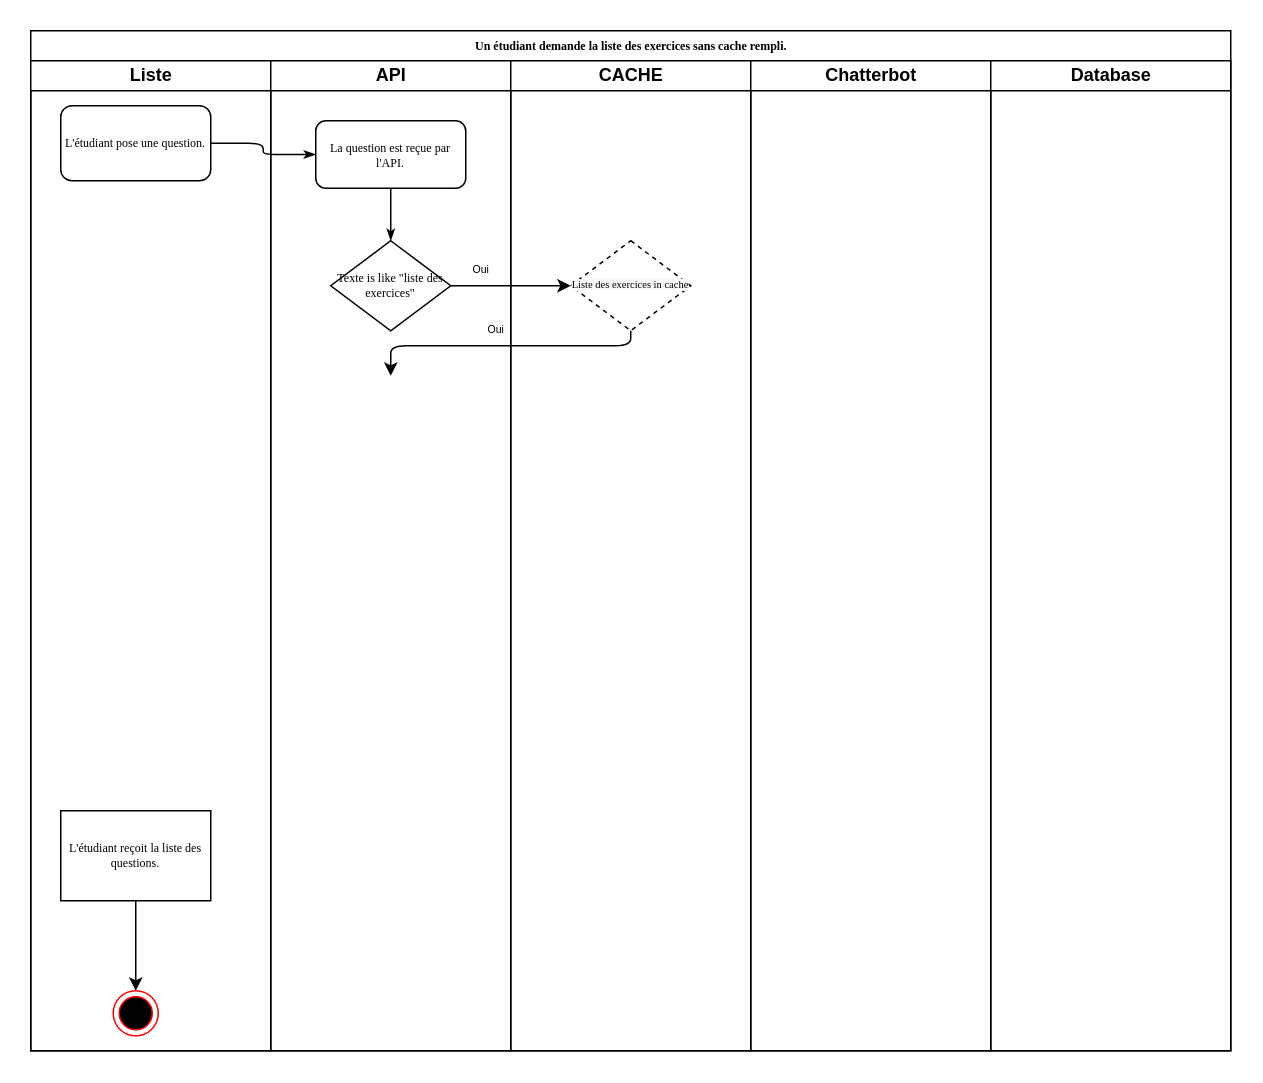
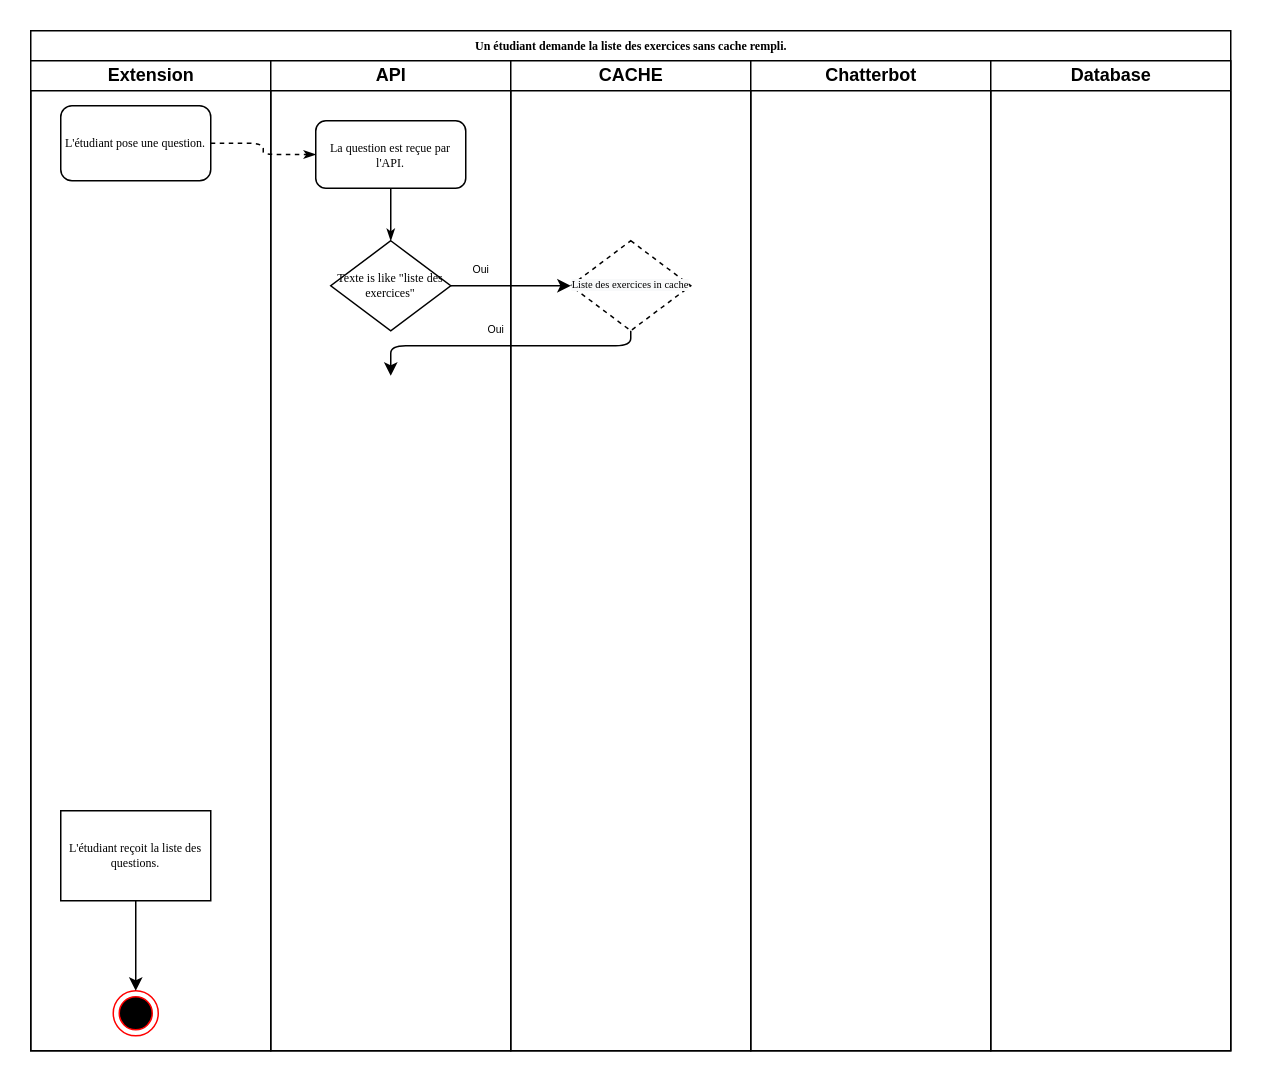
(152, 76) -> (152, 76)
(262, 146) -> (262, 146)
